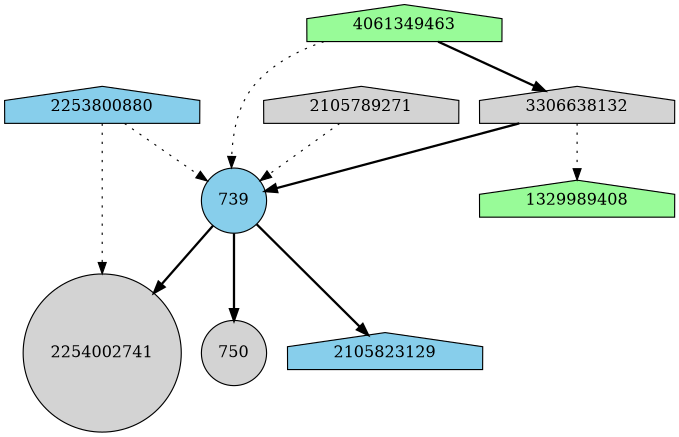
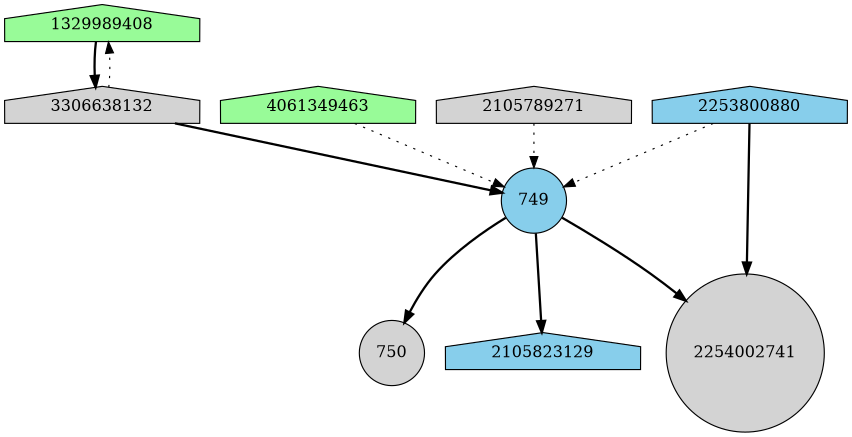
(486, 64) -> (95, 59)
(102, 193) -> (748, 193)
(234, 201) -> (534, 201)
